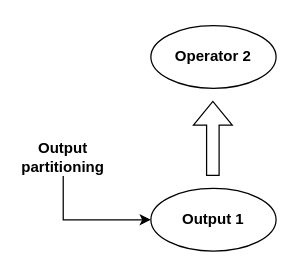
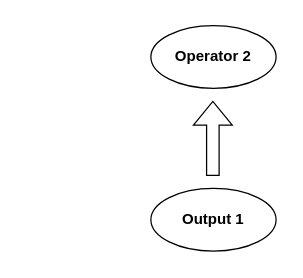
(63, 157) -> none
(81, 219) -> none
